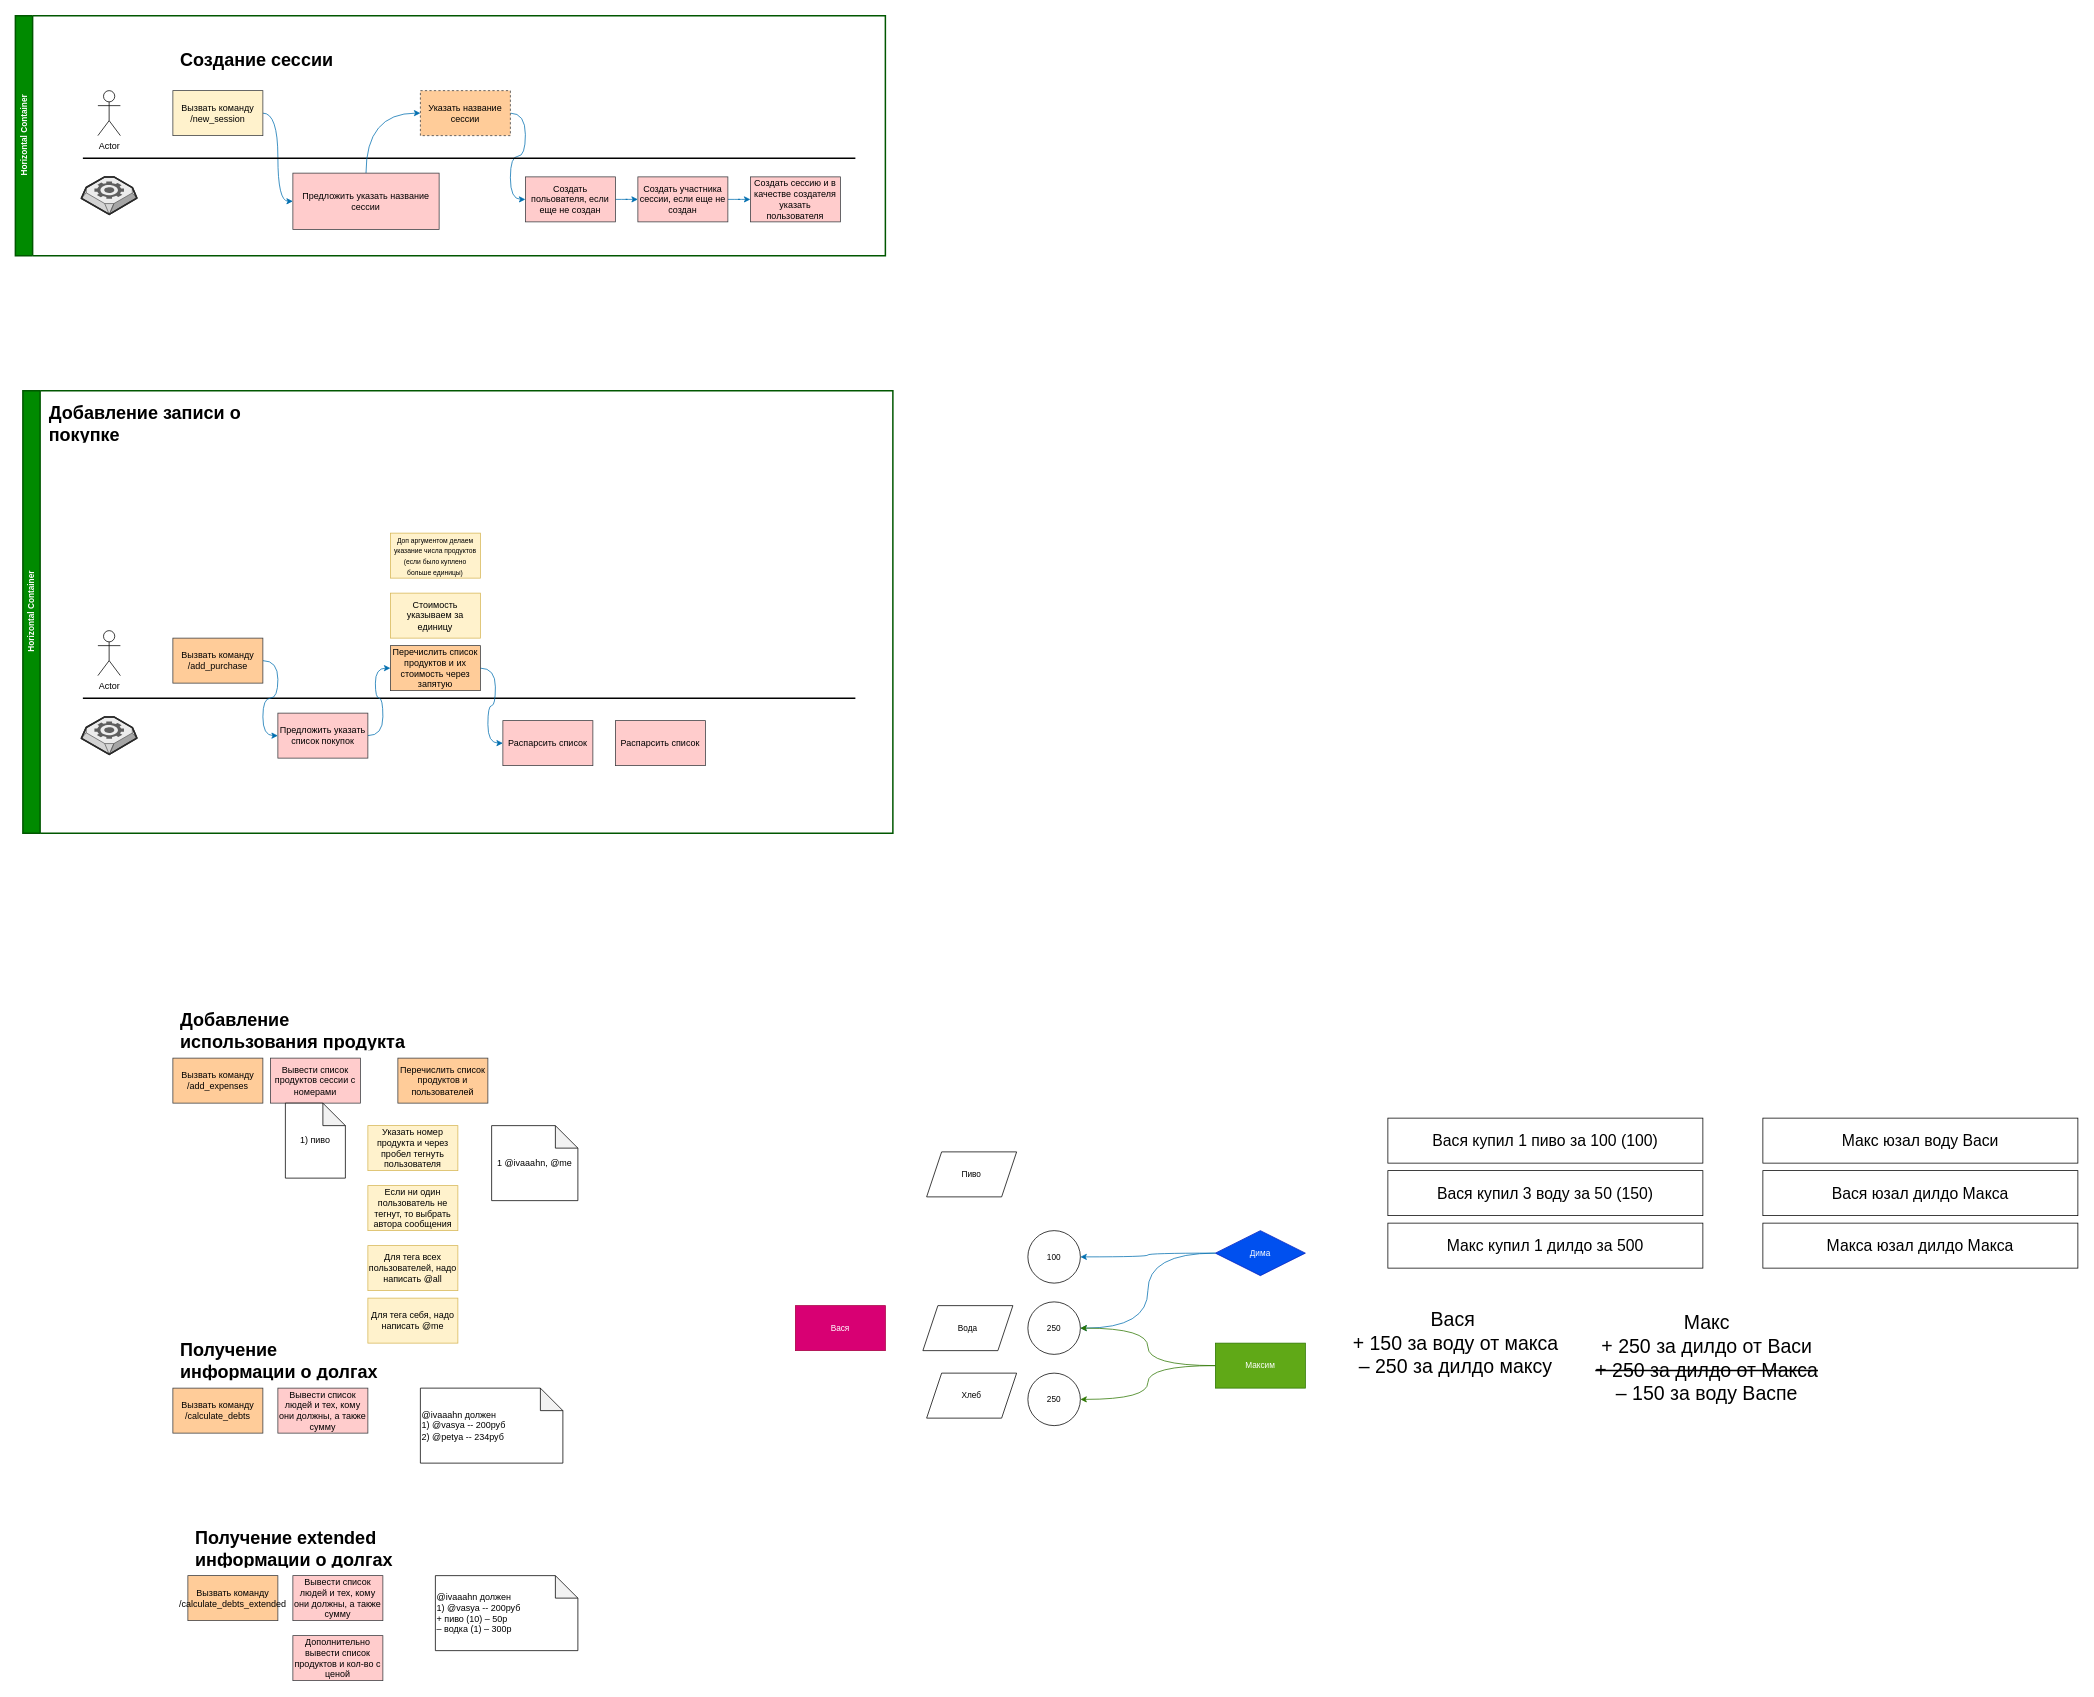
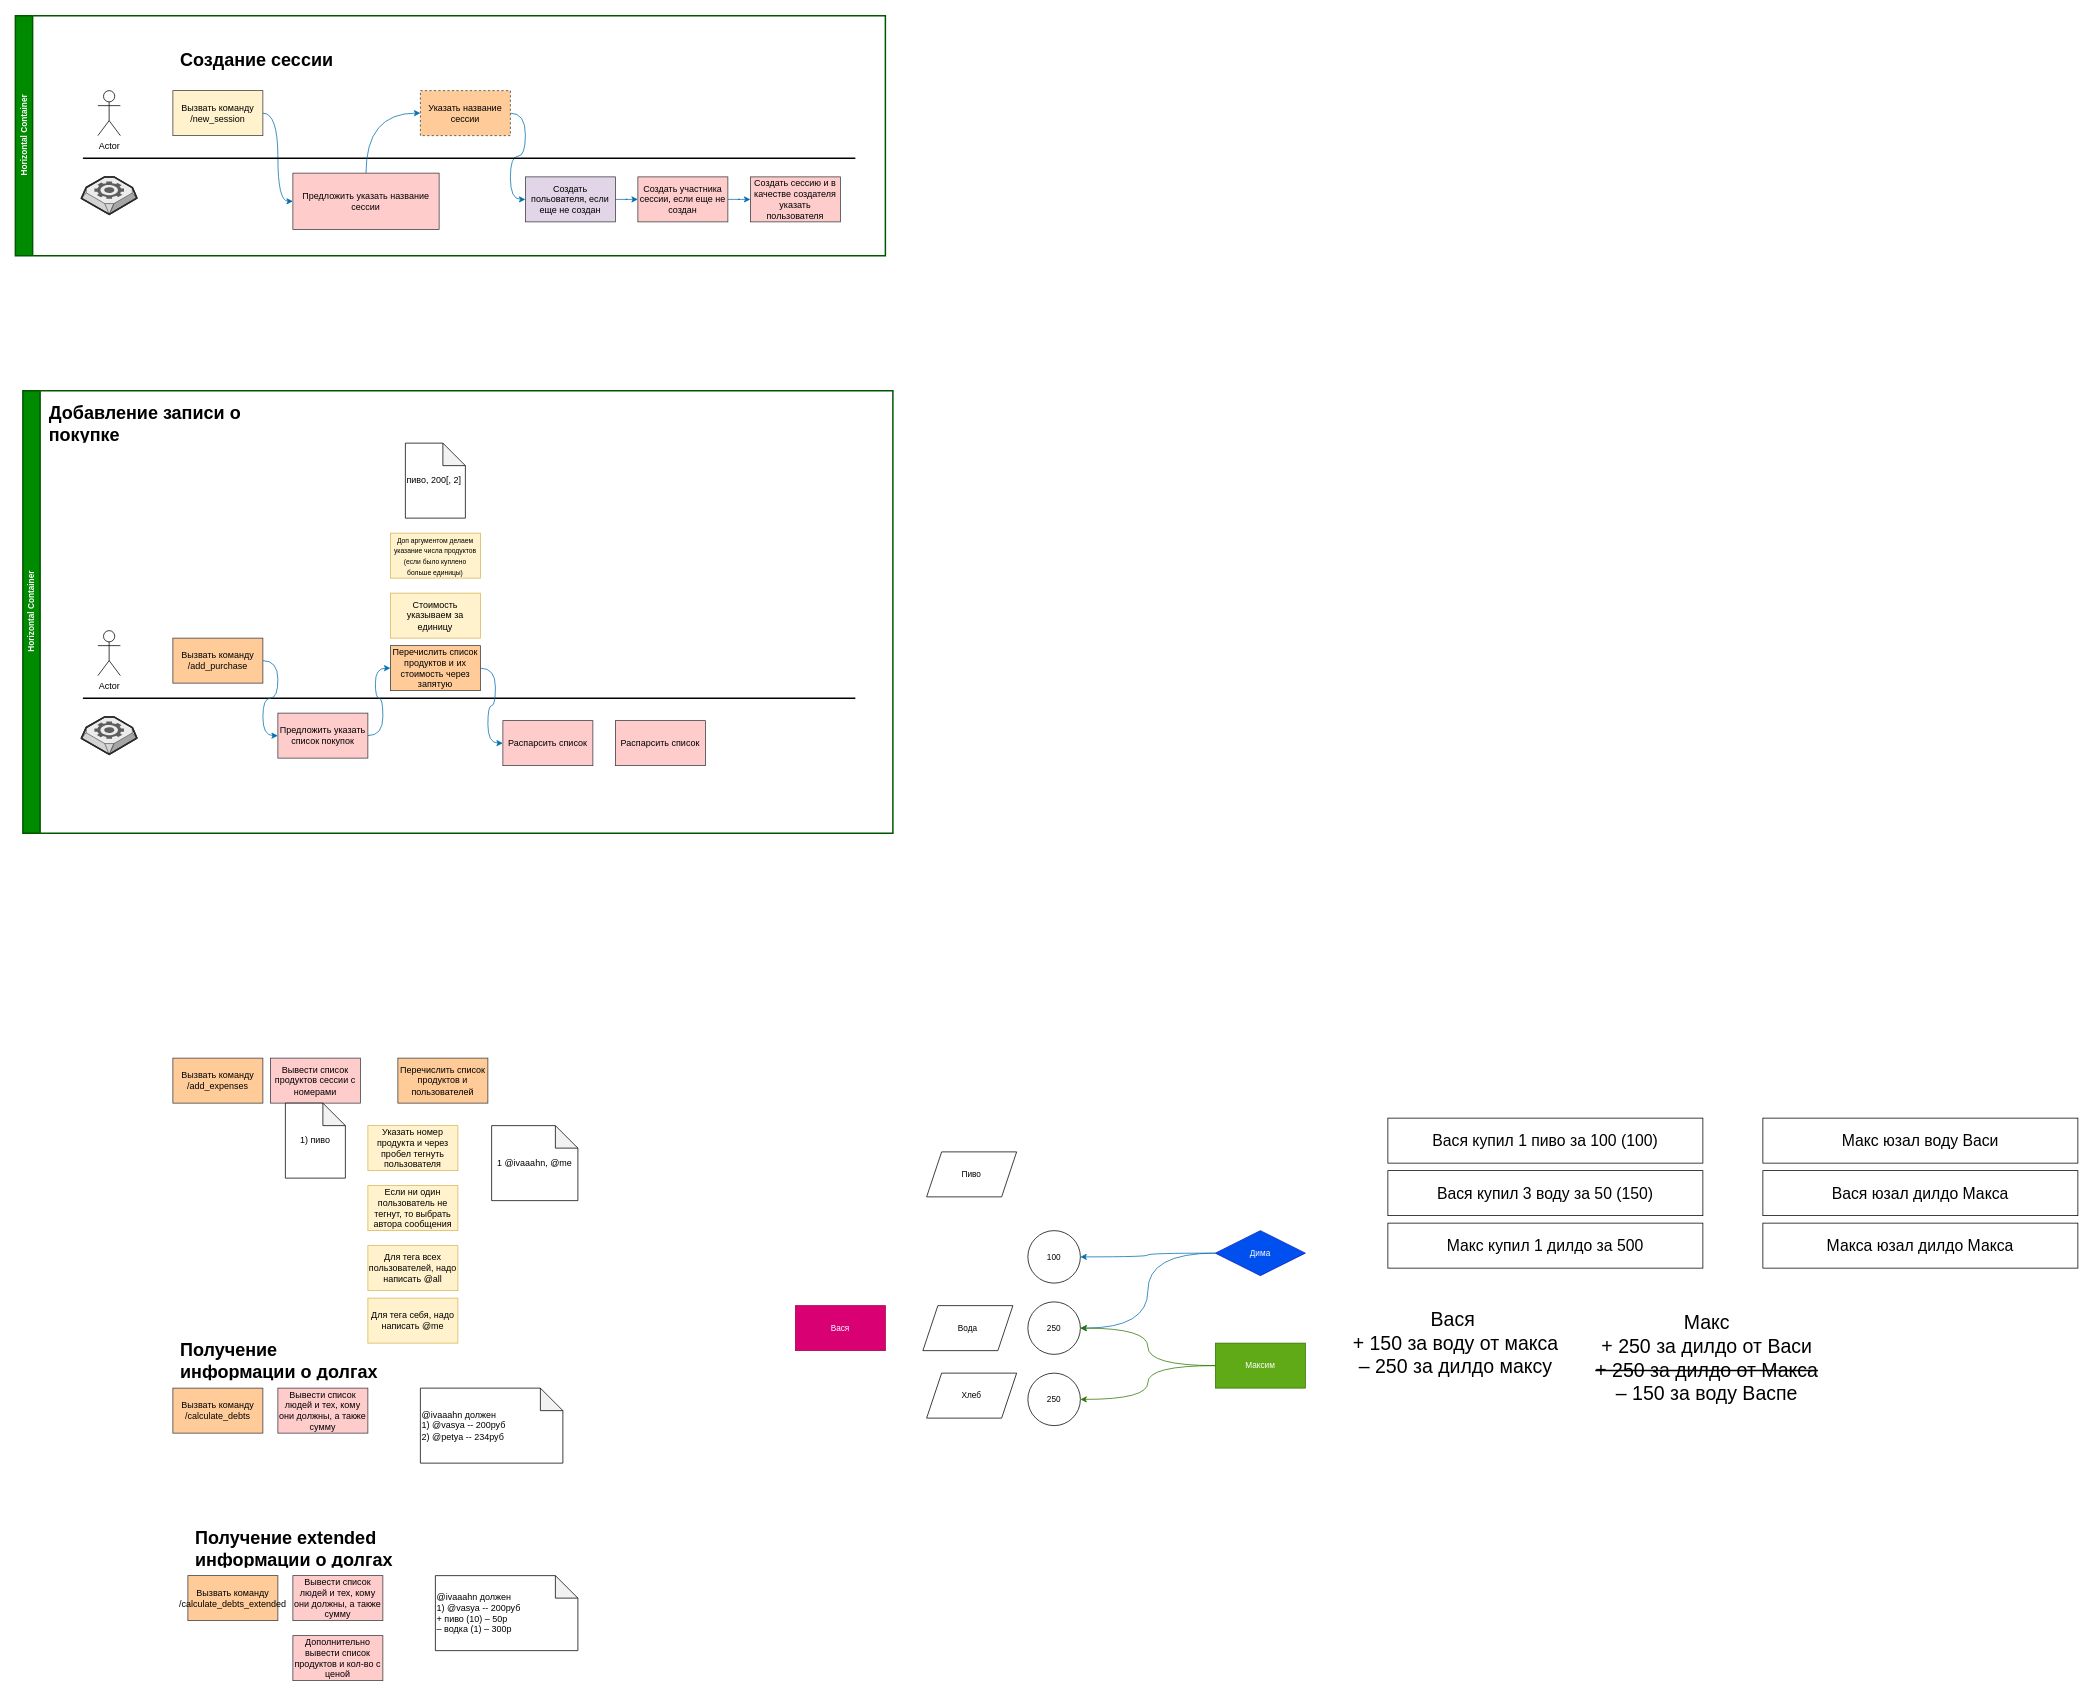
(570, 199) -> (570, 199)
none -> (435, 480)
(299, 1028) -> none
